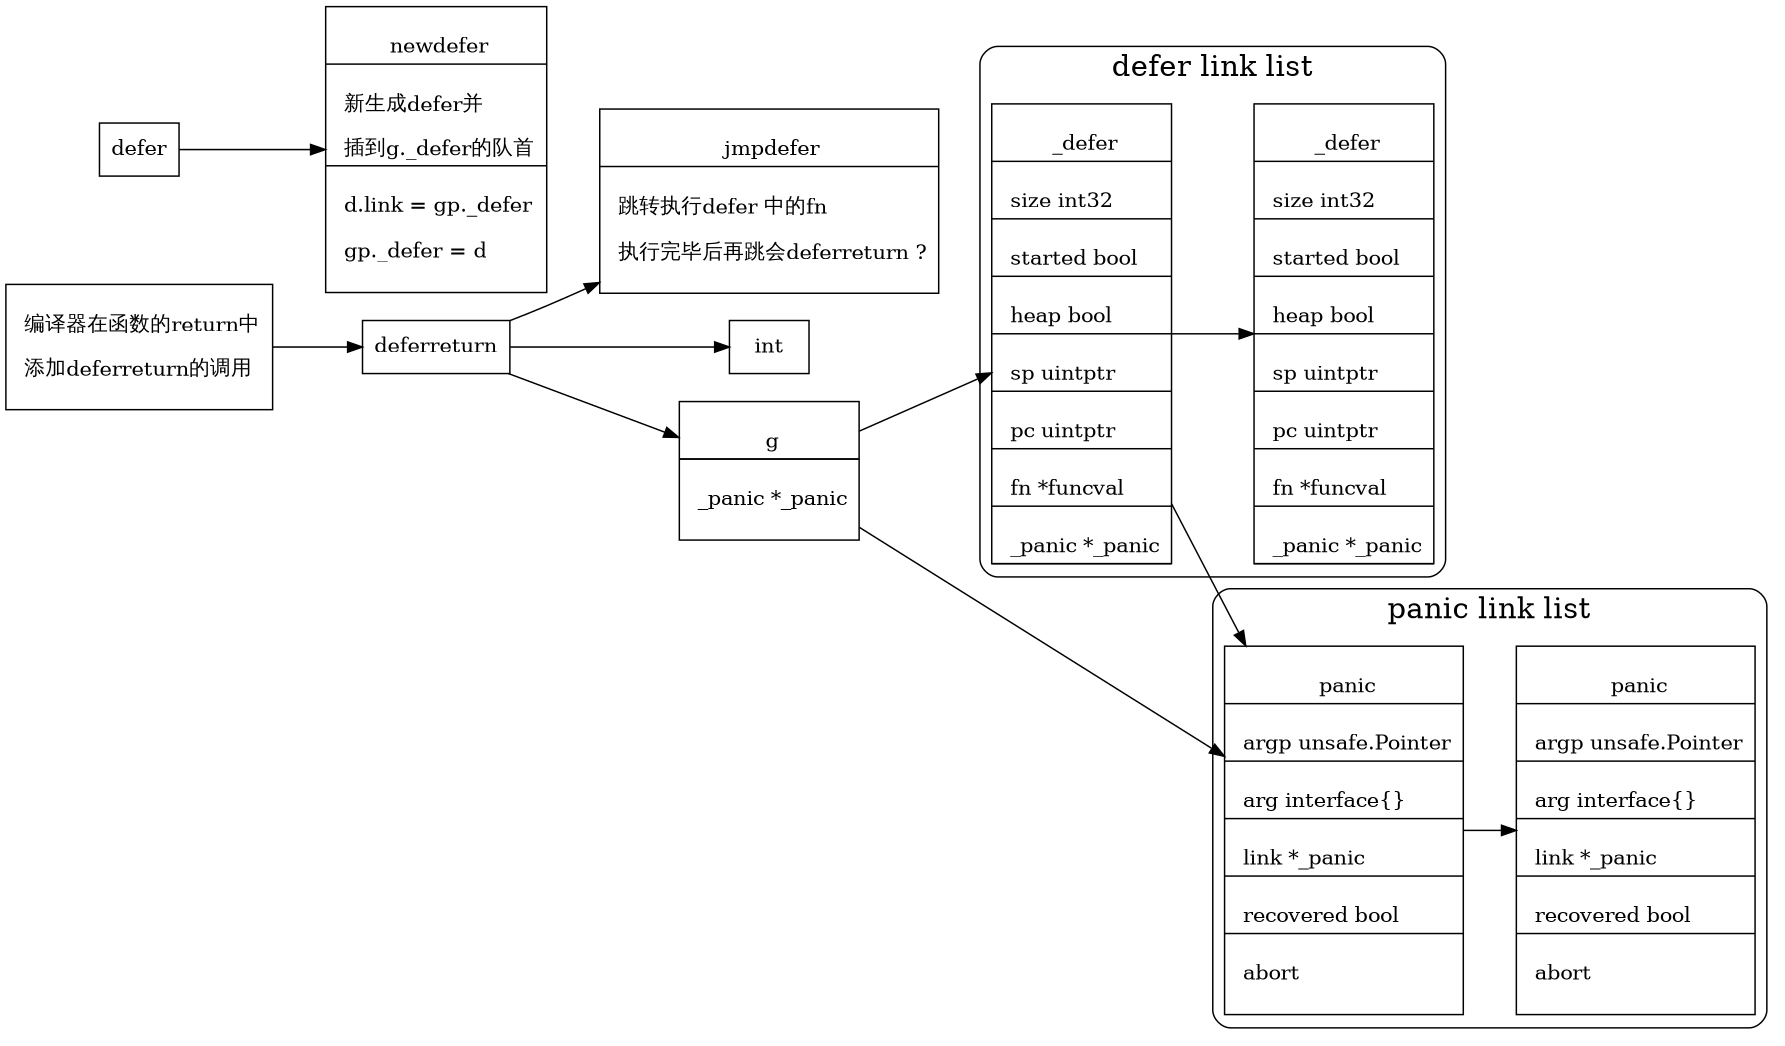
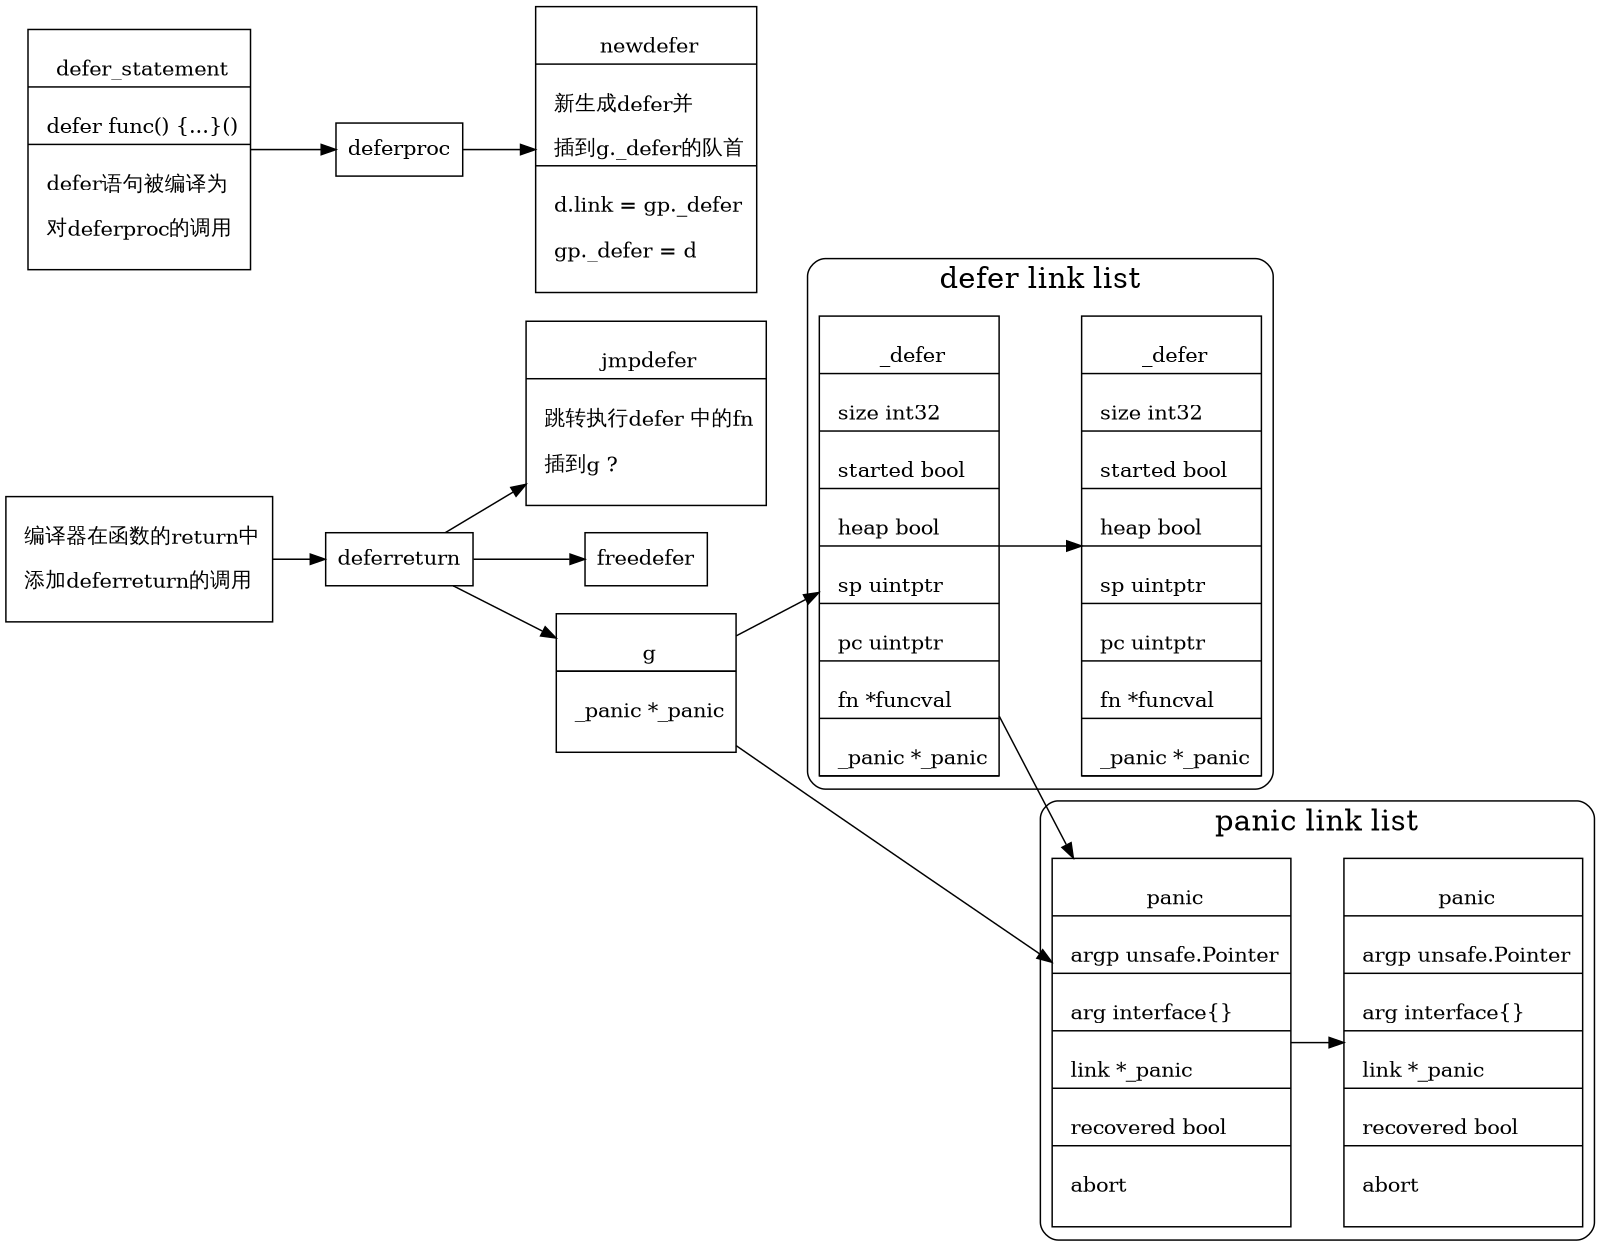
(139, 150) -> (399, 150)
none -> (139, 150)
(769, 252) -> (578, 464)
(769, 347) -> (646, 559)
